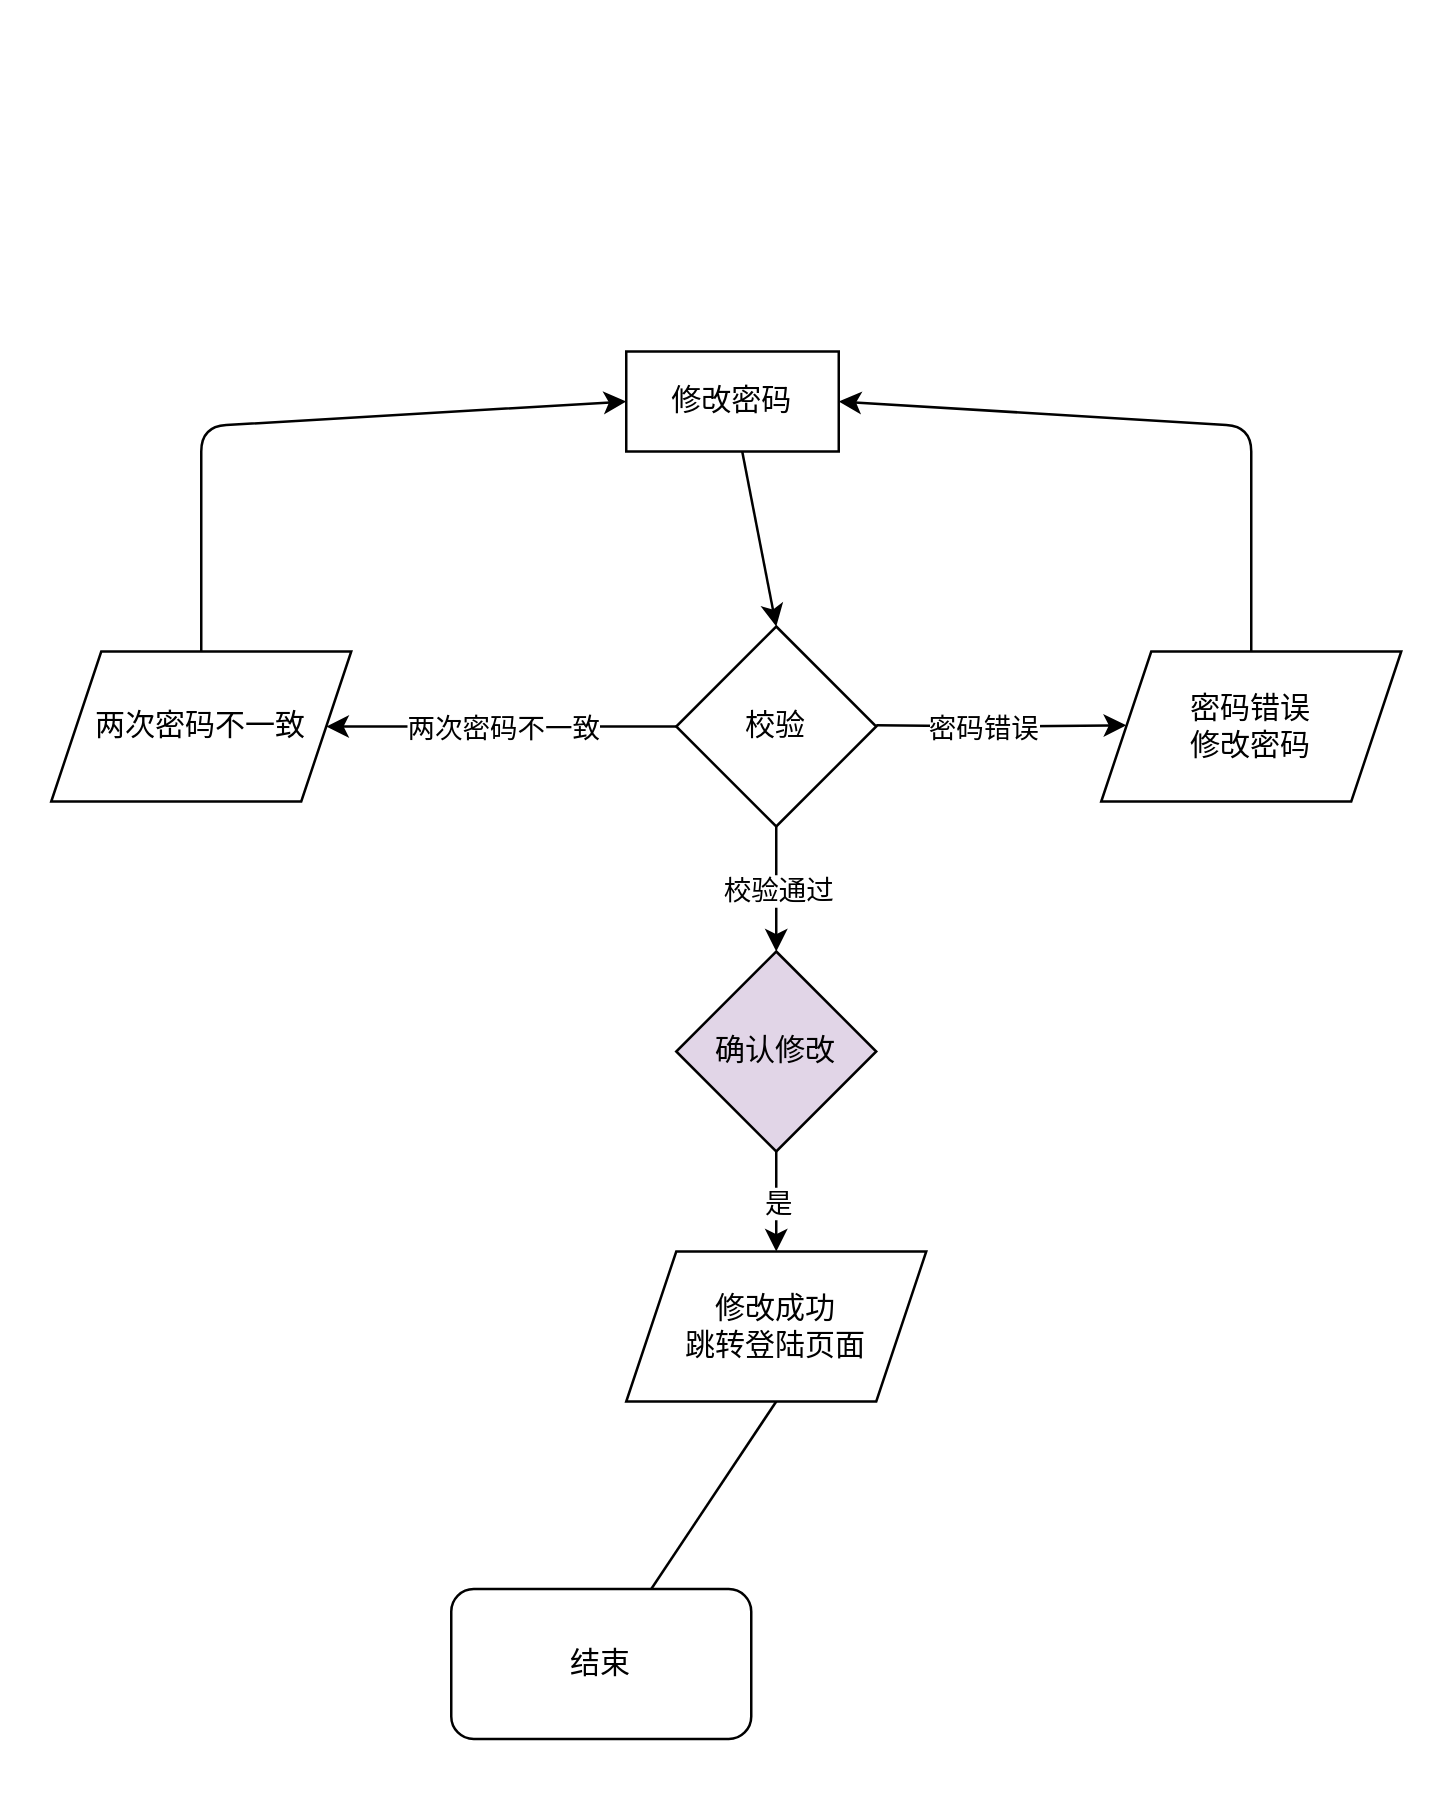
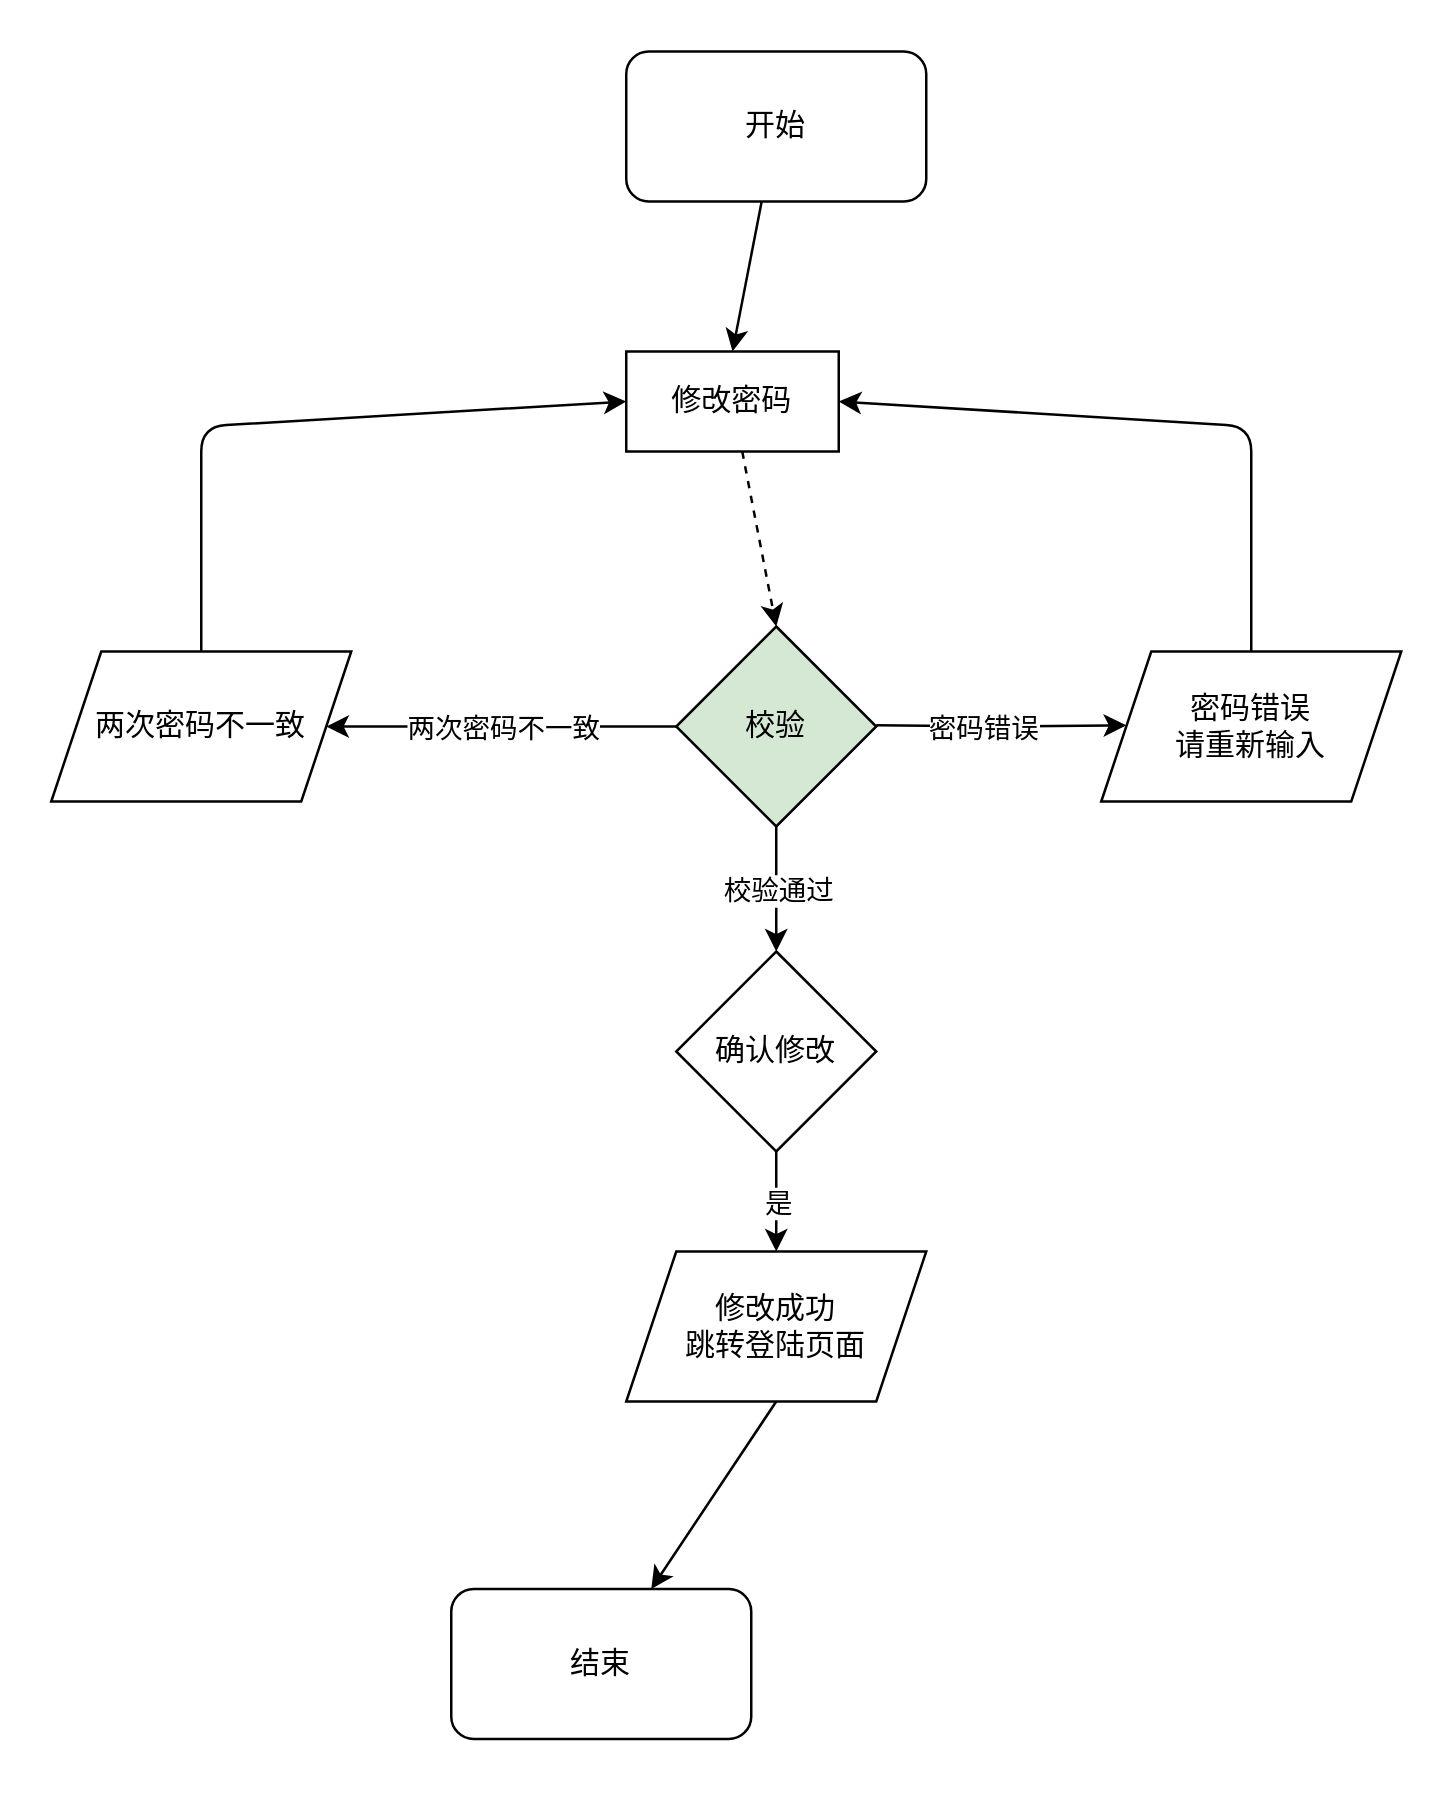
none -> (776, 126)
none -> (749, 268)
(758, 533) -> (758, 533)
(776, 726) -> (776, 726)
(1251, 726) -> (1251, 726)
(776, 1051) -> (776, 1051)
(657, 1580) -> (661, 1574)
